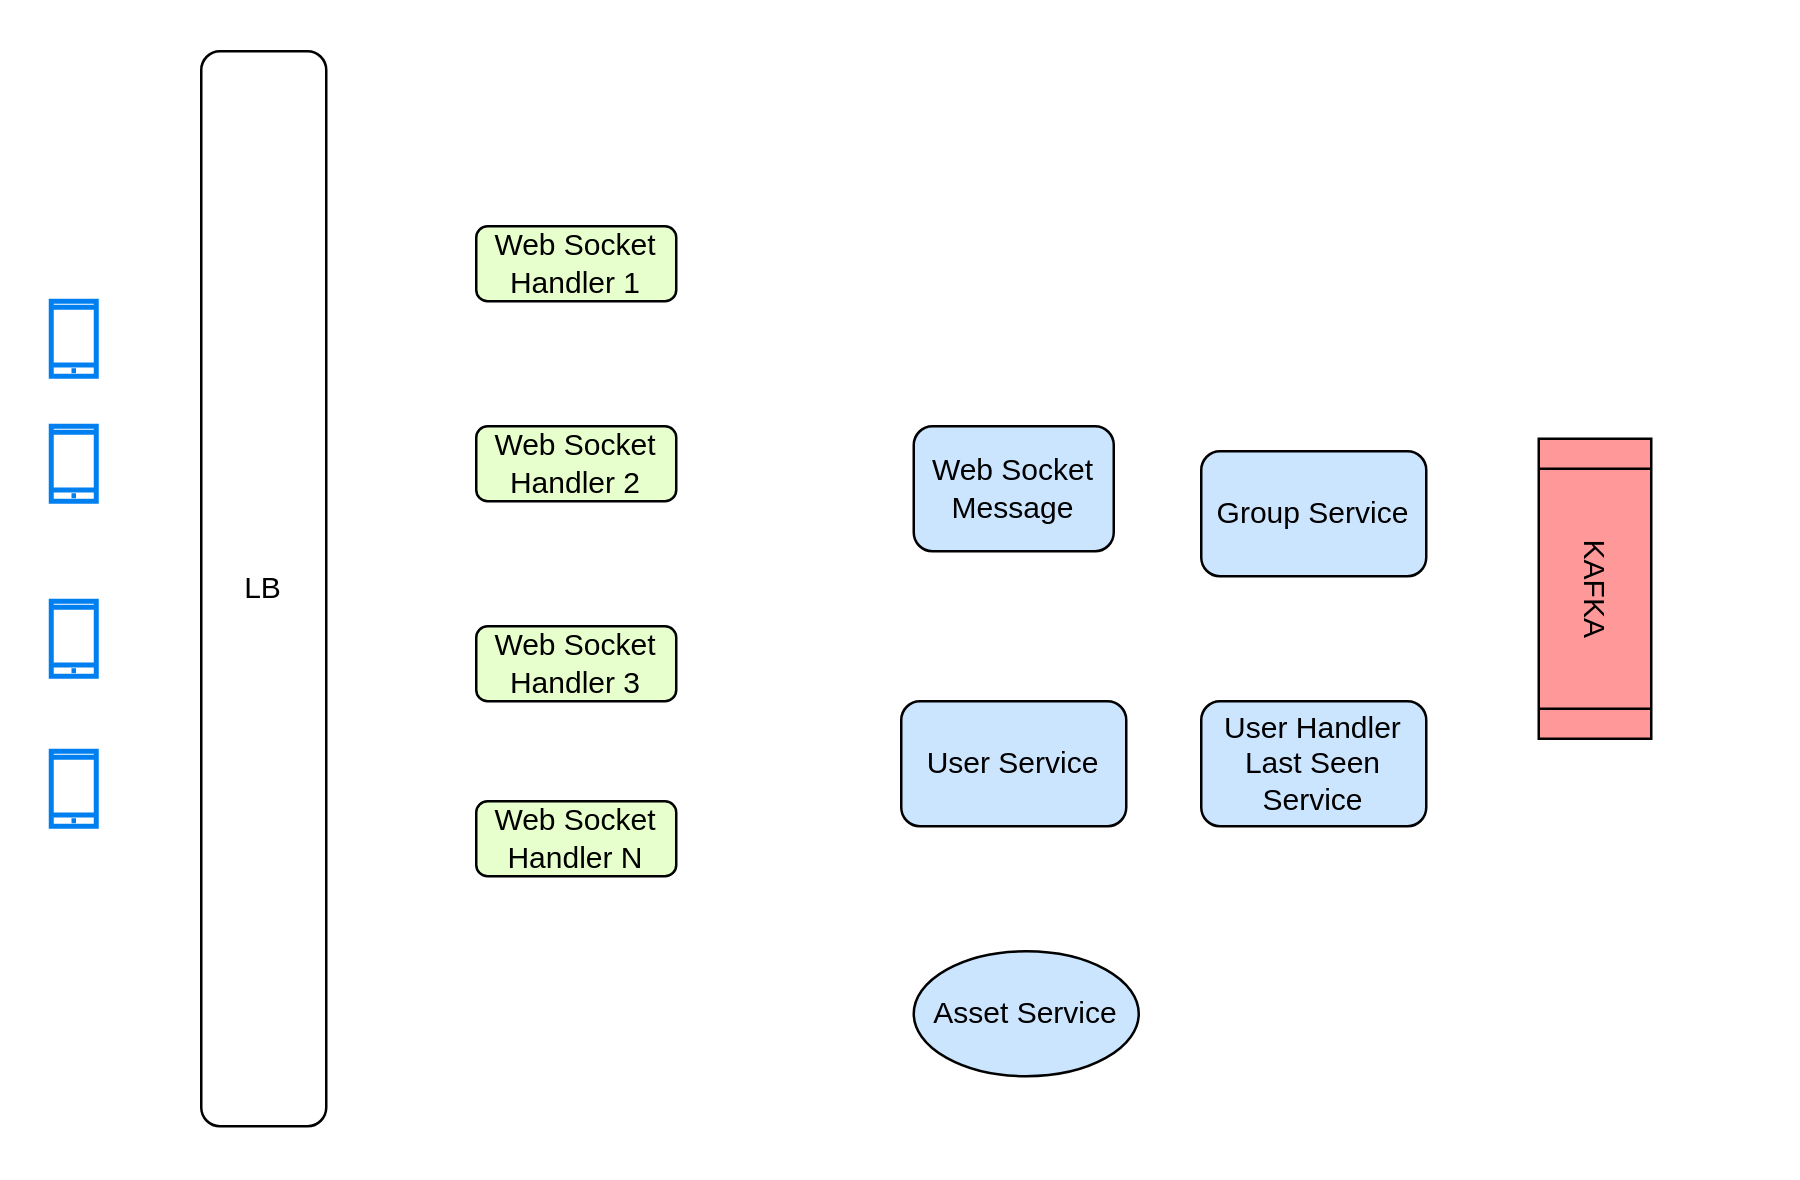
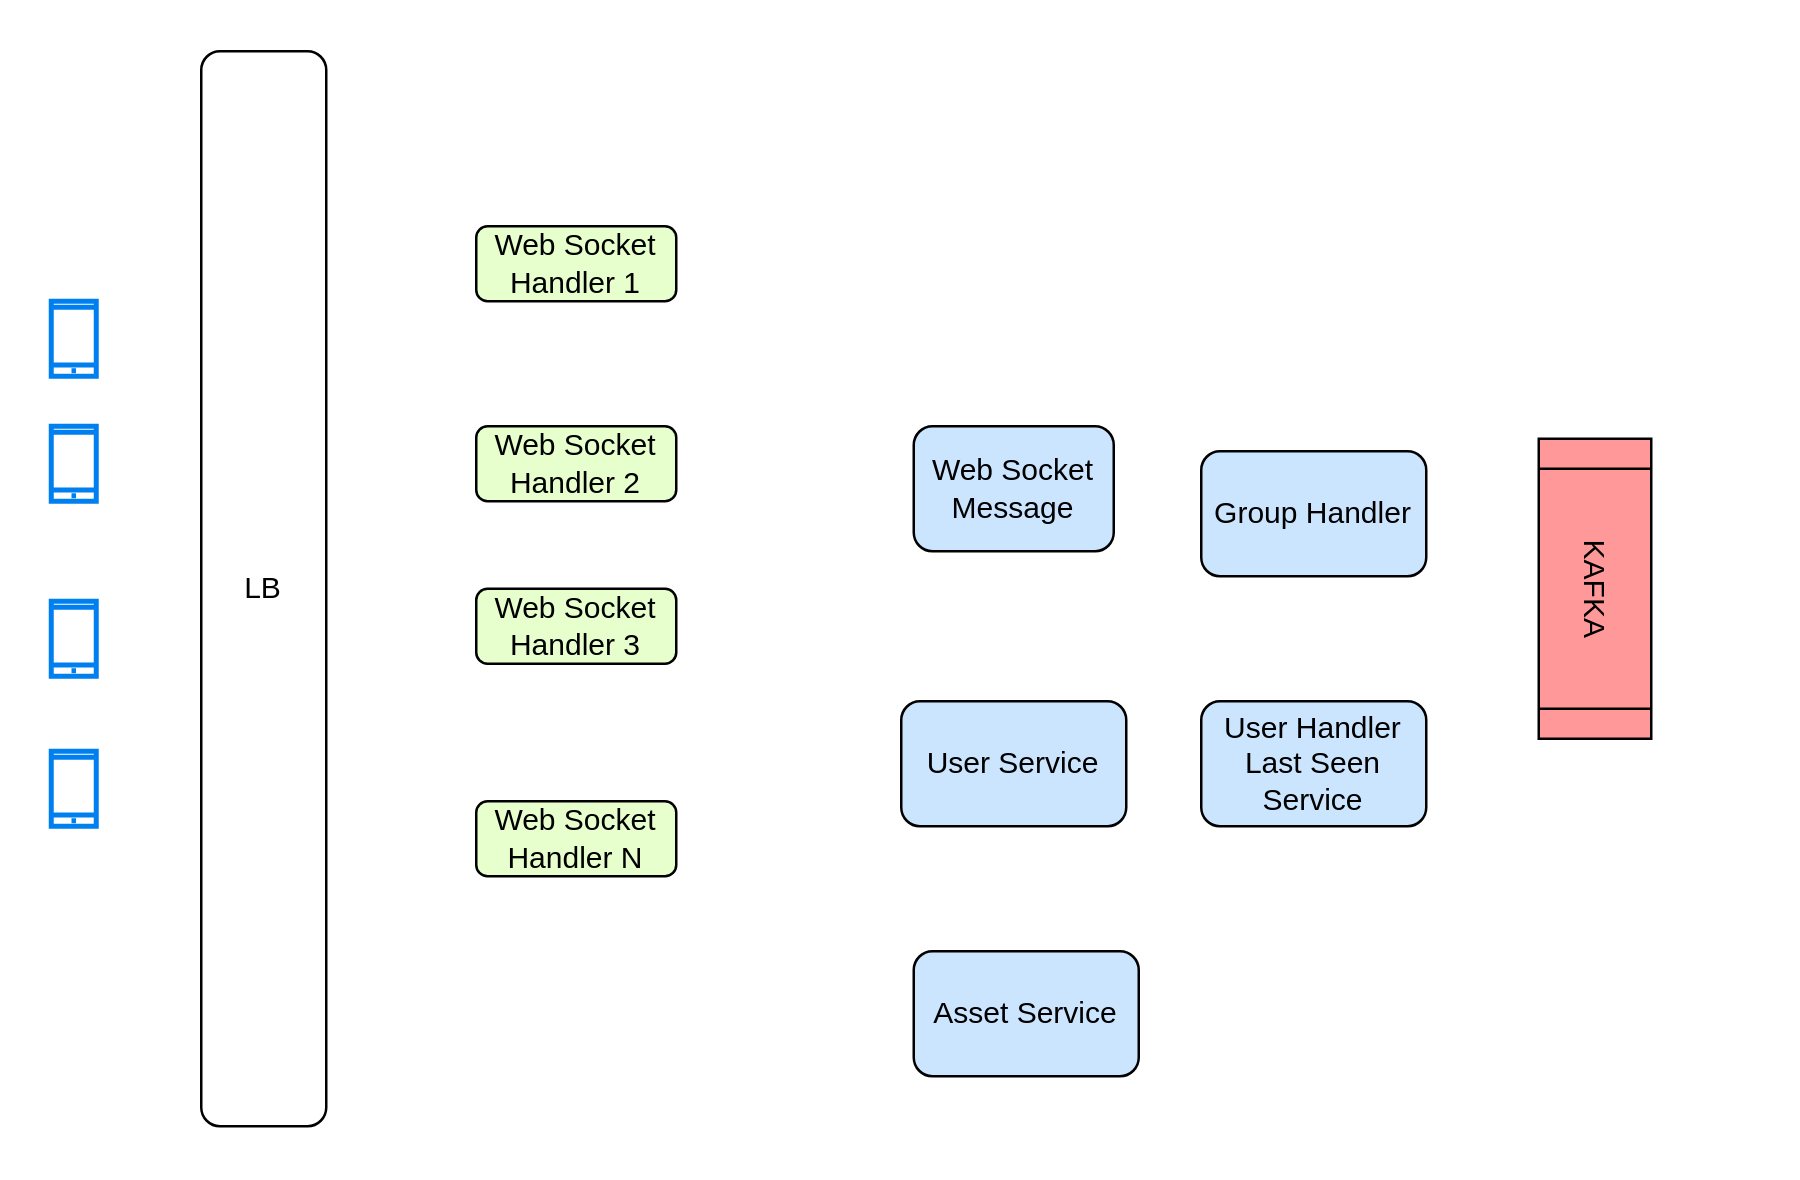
(1314, 514) -> (1314, 514)
(576, 664) -> (576, 626)
(1026, 1014) -> (1026, 1014)
